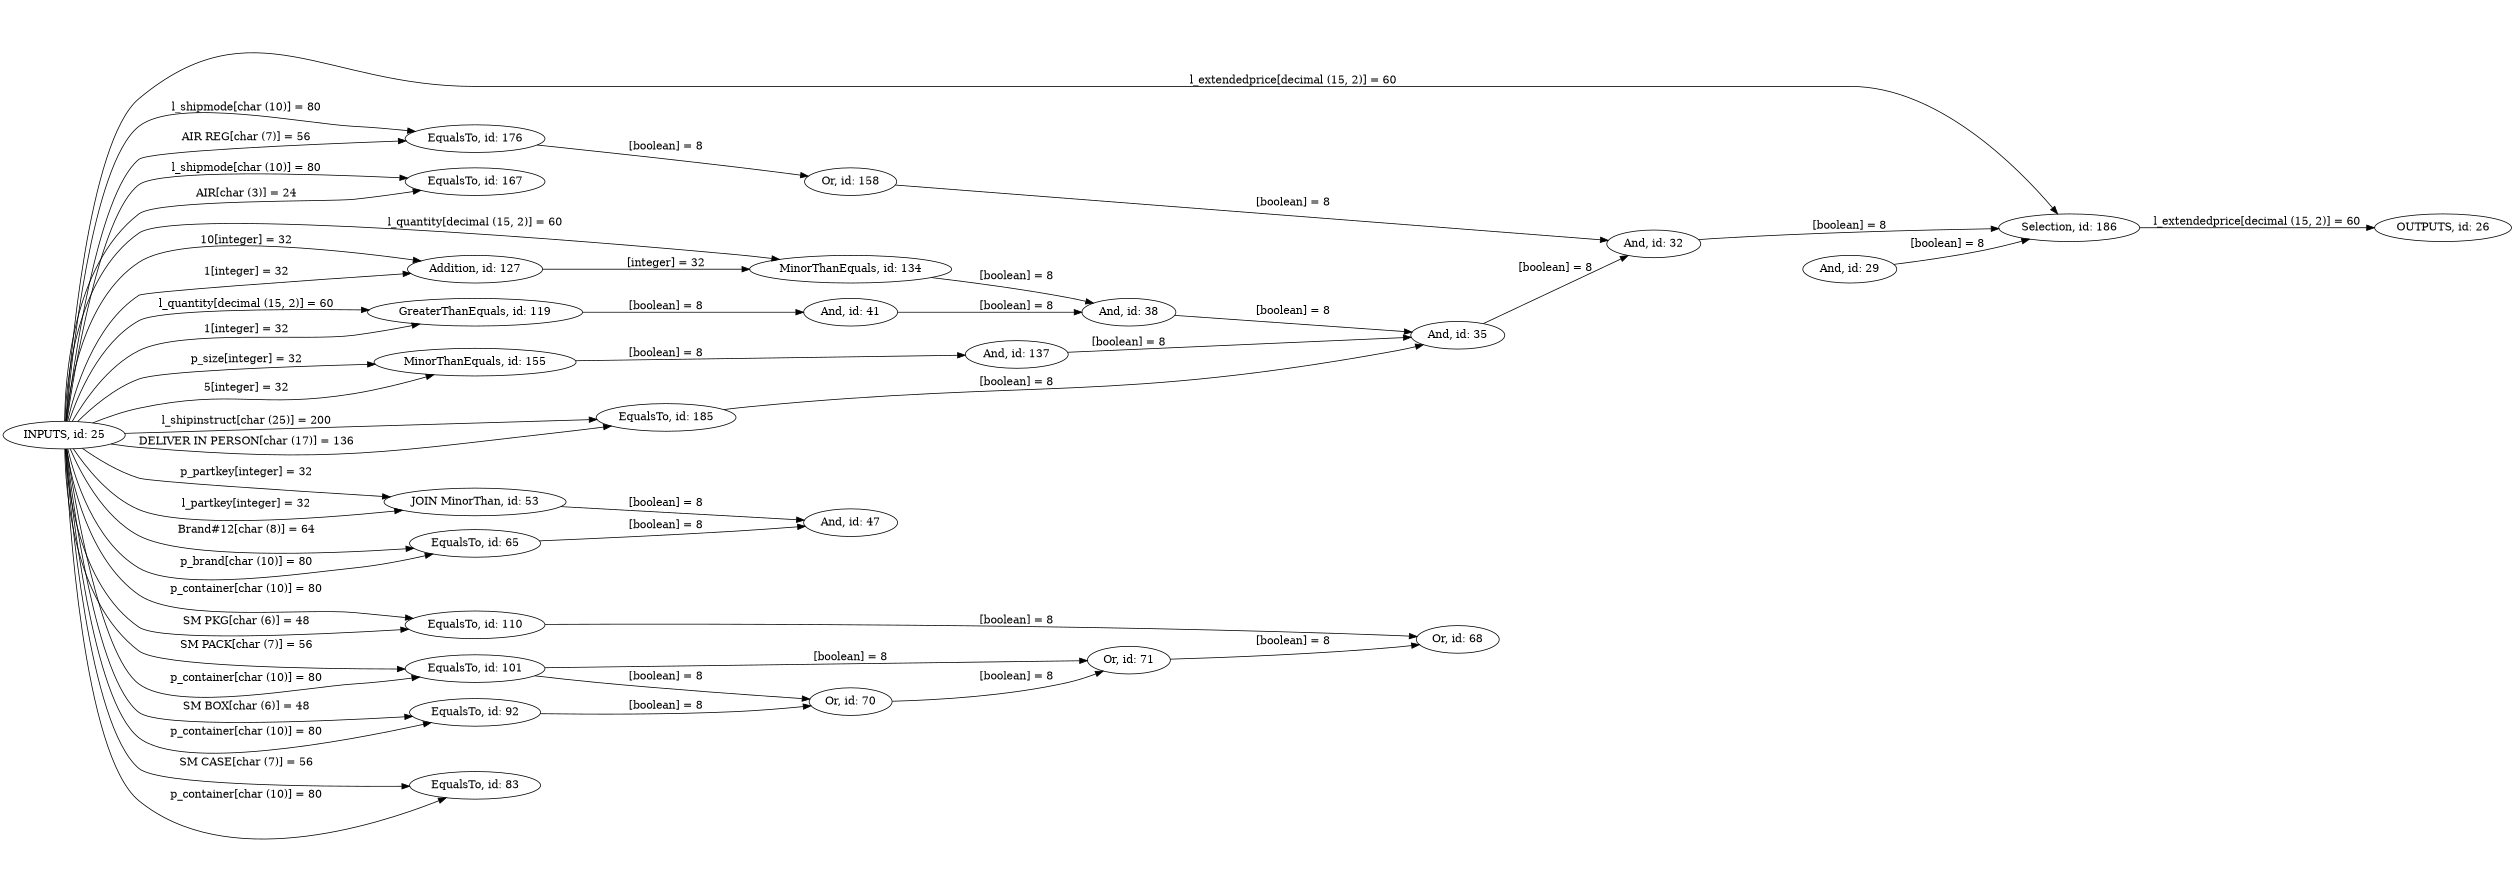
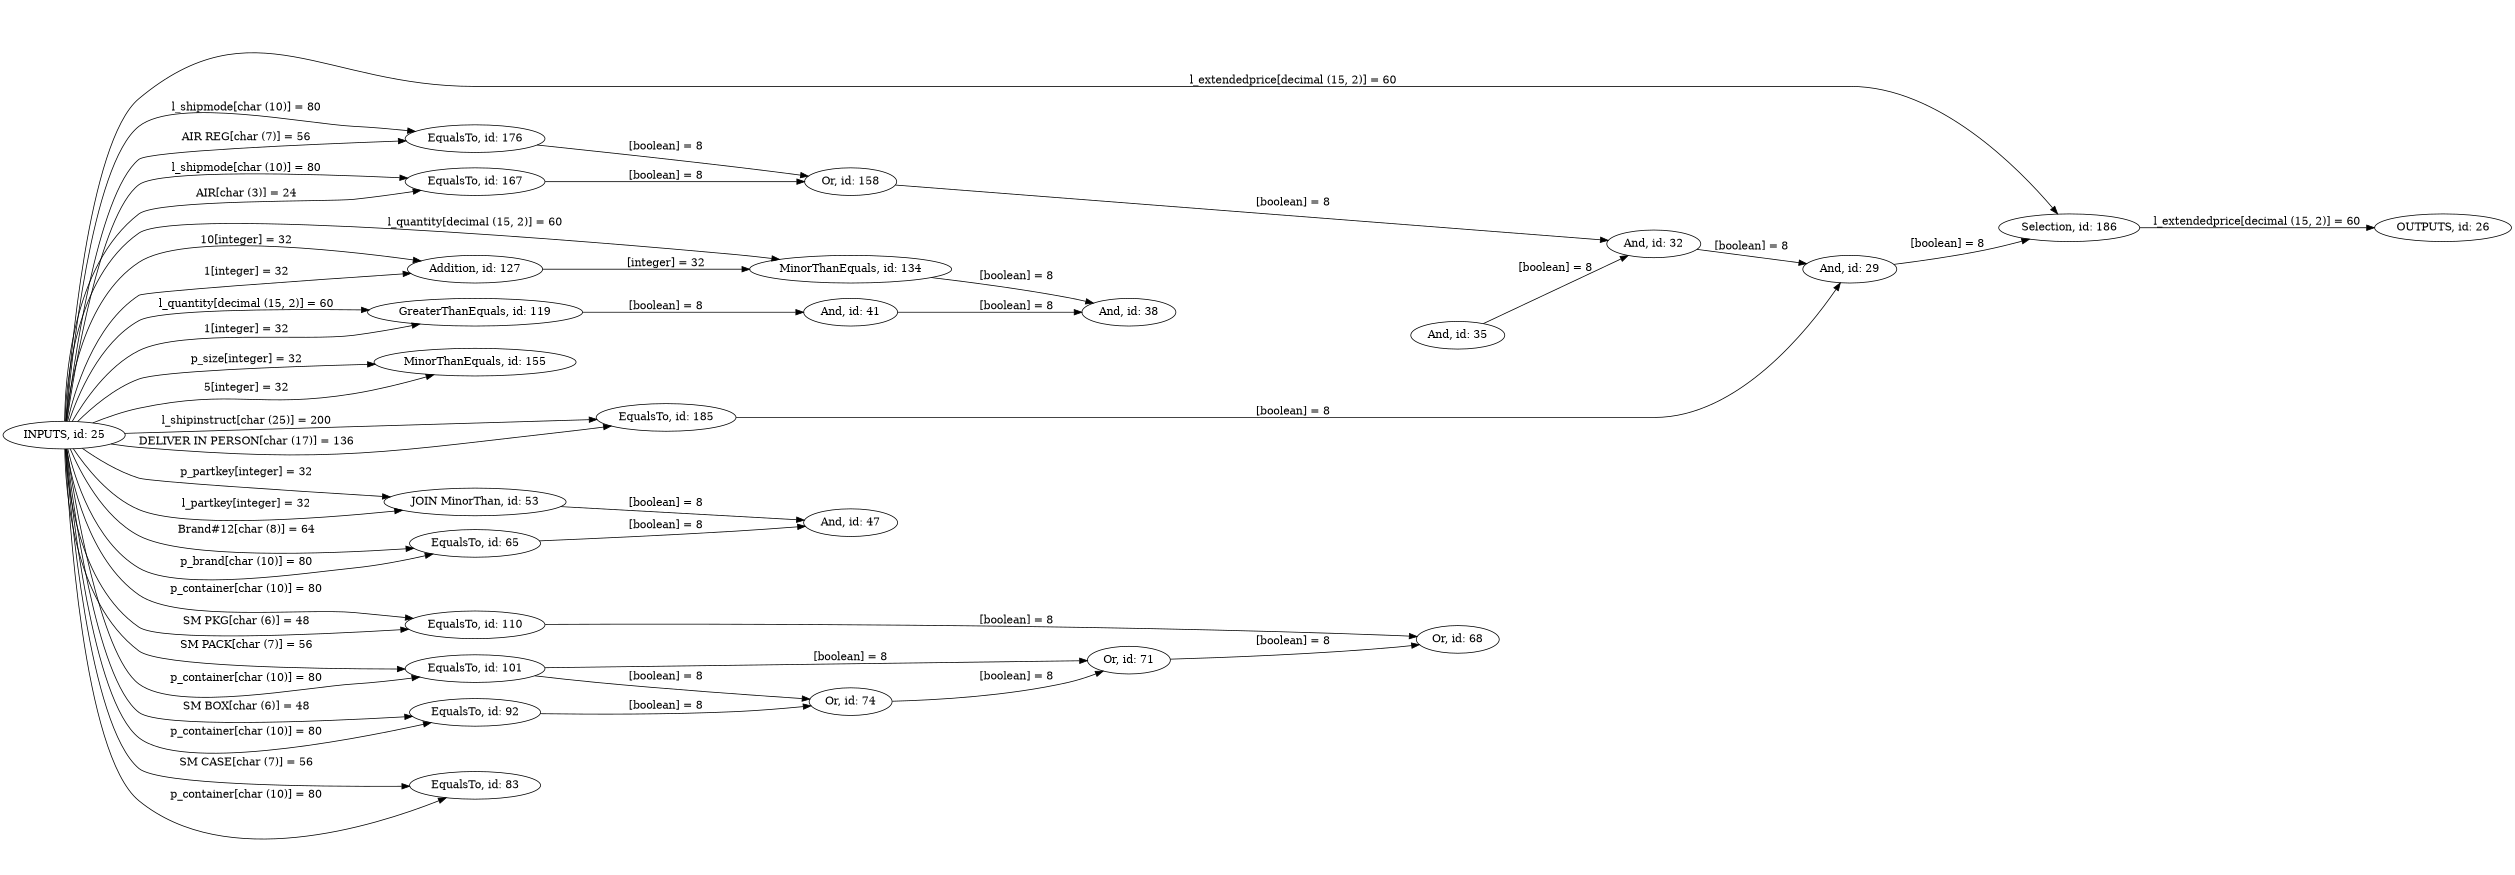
none -> (671, 182)
(1845, 233) -> (1748, 256)
(1290, 323) -> none
(1017, 354) -> none
(1071, 388) -> (1310, 417)
(851, 702) -> (851, 702)
